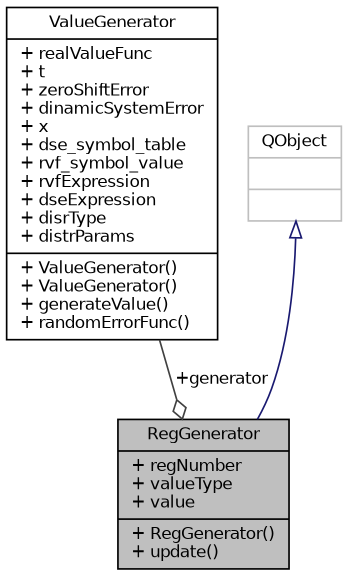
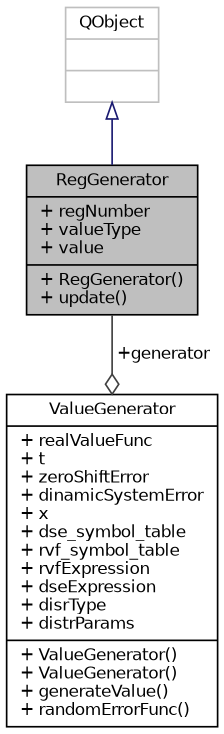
(102, 164) -> (100, 551)
(168, 370) -> (112, 345)
